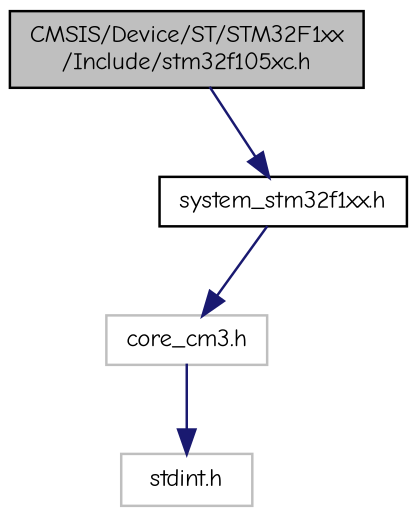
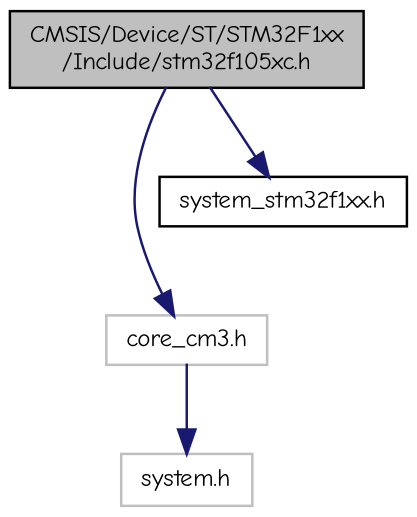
(242, 261) -> (135, 190)
(187, 480) -> (187, 480)
